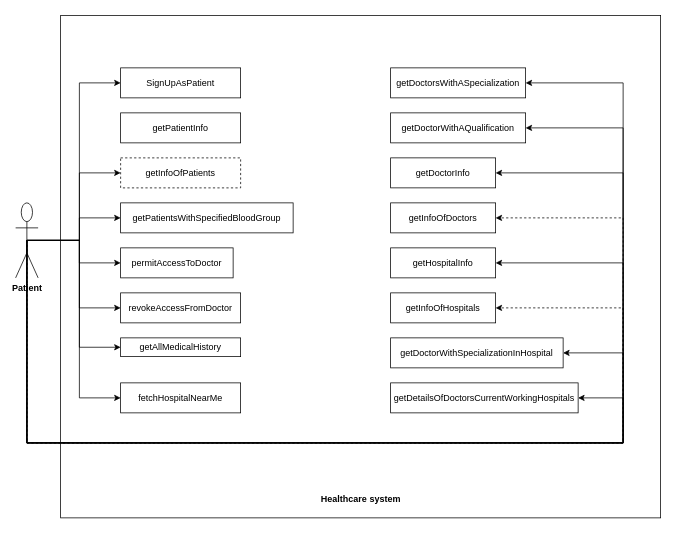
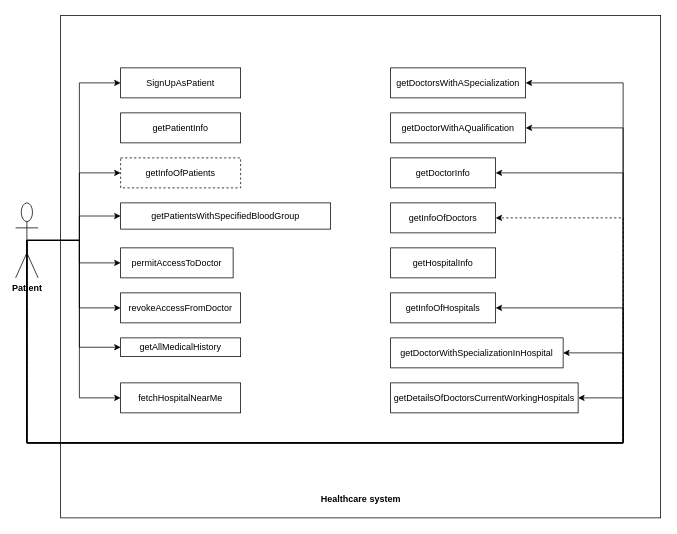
(207, 218) -> (225, 216)
(502, 263) -> none
(561, 308) -> (561, 308)
